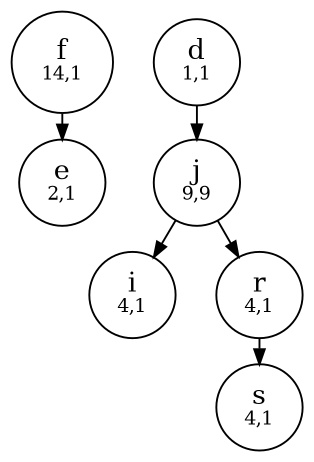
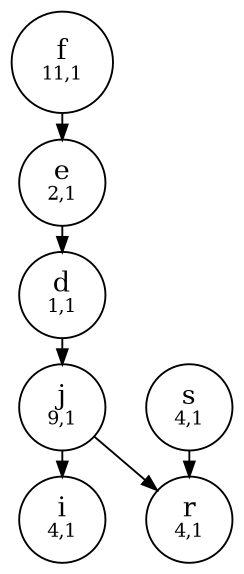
(62, 74) -> (62, 74)
(197, 194) -> (62, 419)
none -> (62, 231)
(259, 343) -> (189, 456)
